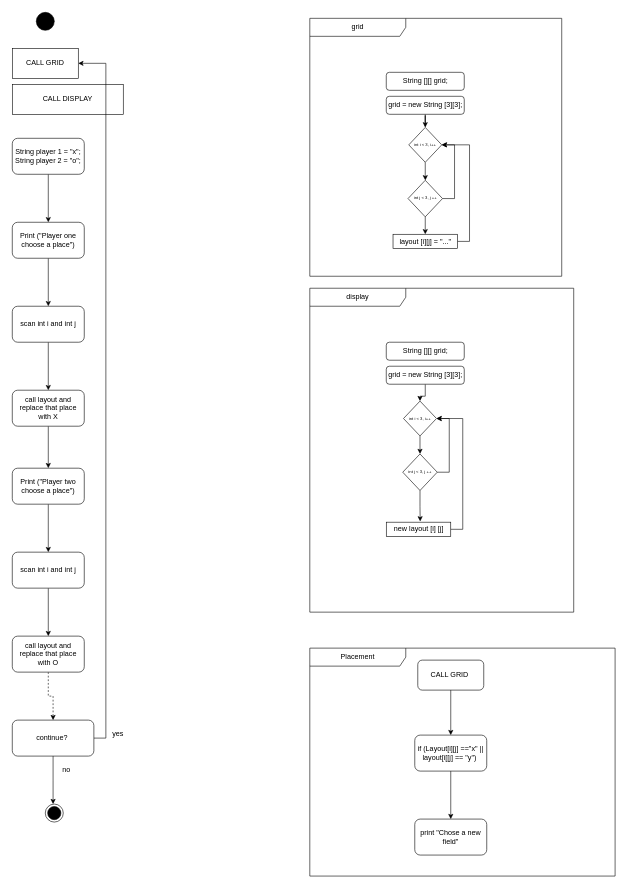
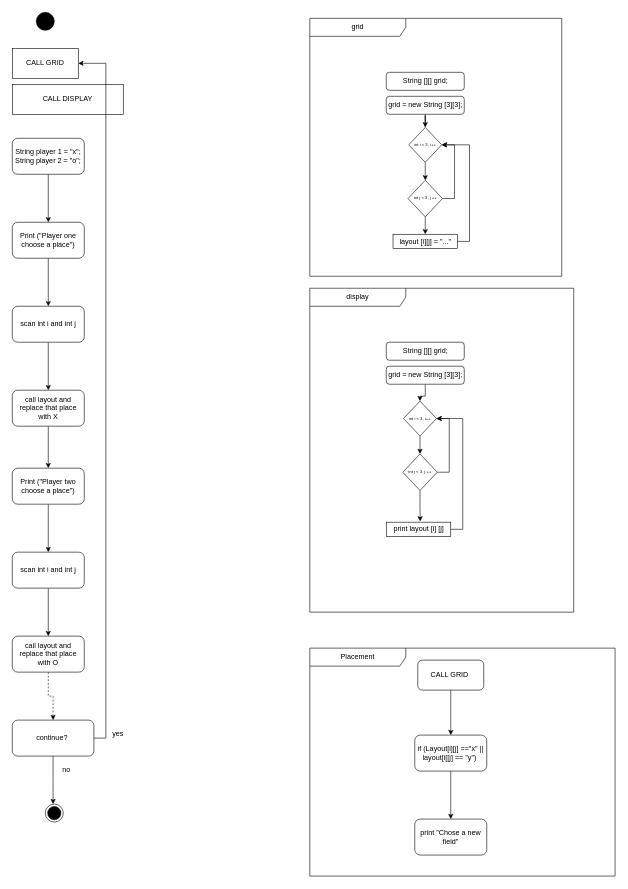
(419, 530) -> (419, 530)
